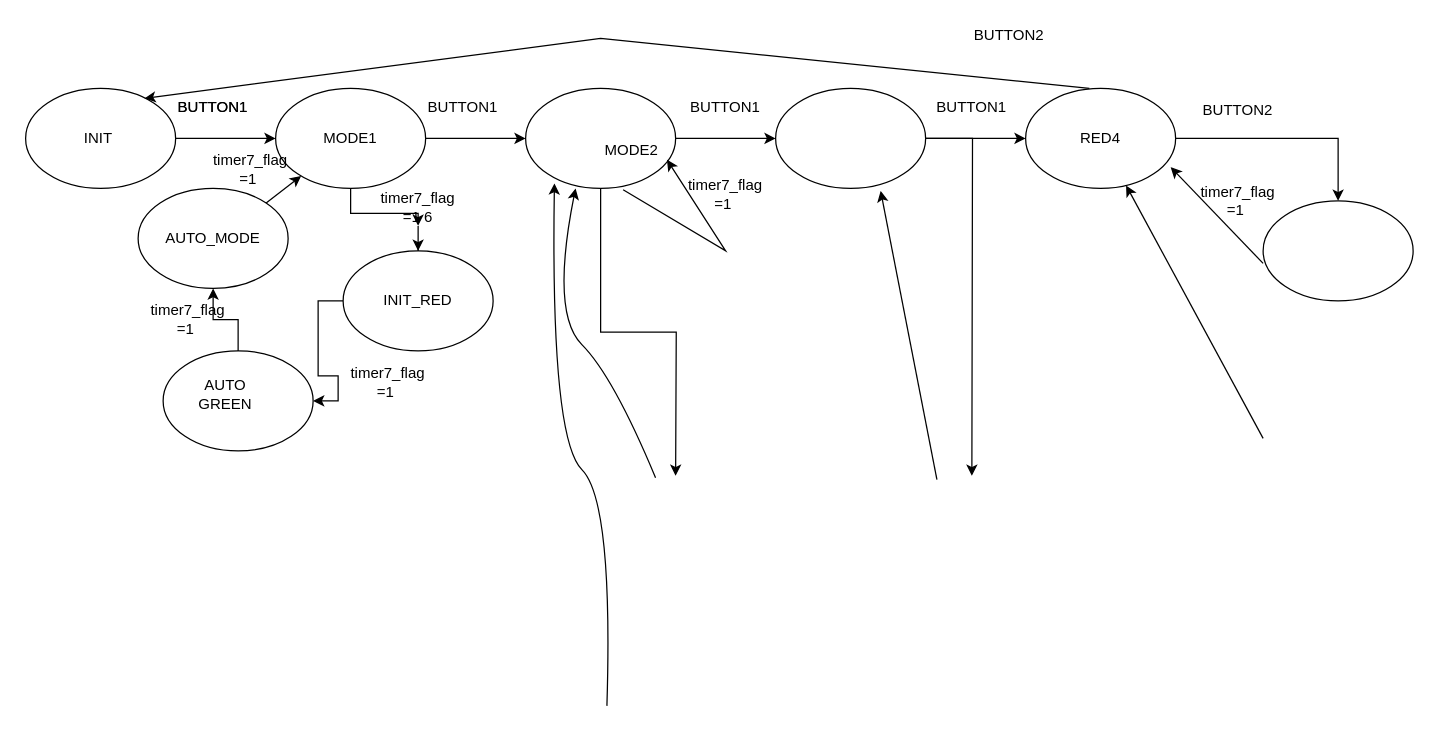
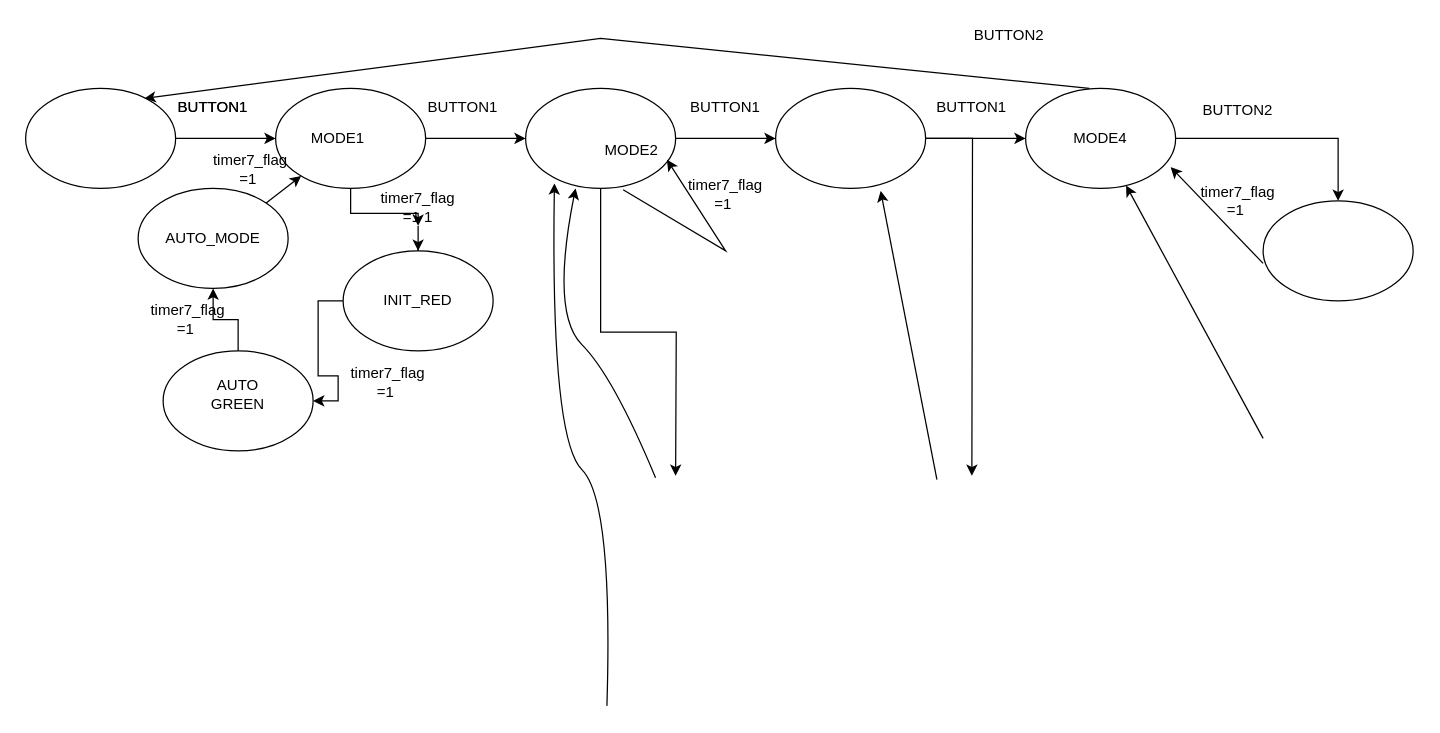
(101, 138) -> none
(351, 138) -> (338, 138)
(1101, 138) -> (1101, 138)
(418, 207) -> (418, 207)
(226, 394) -> (238, 394)
